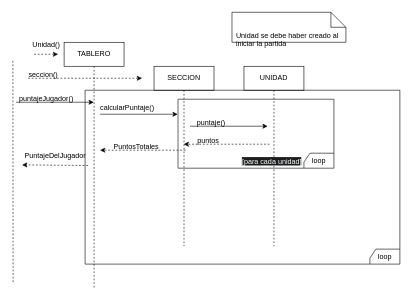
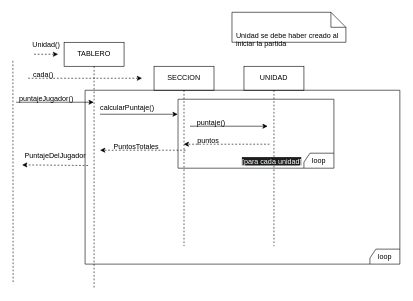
(43, 75) -> (43, 75)
